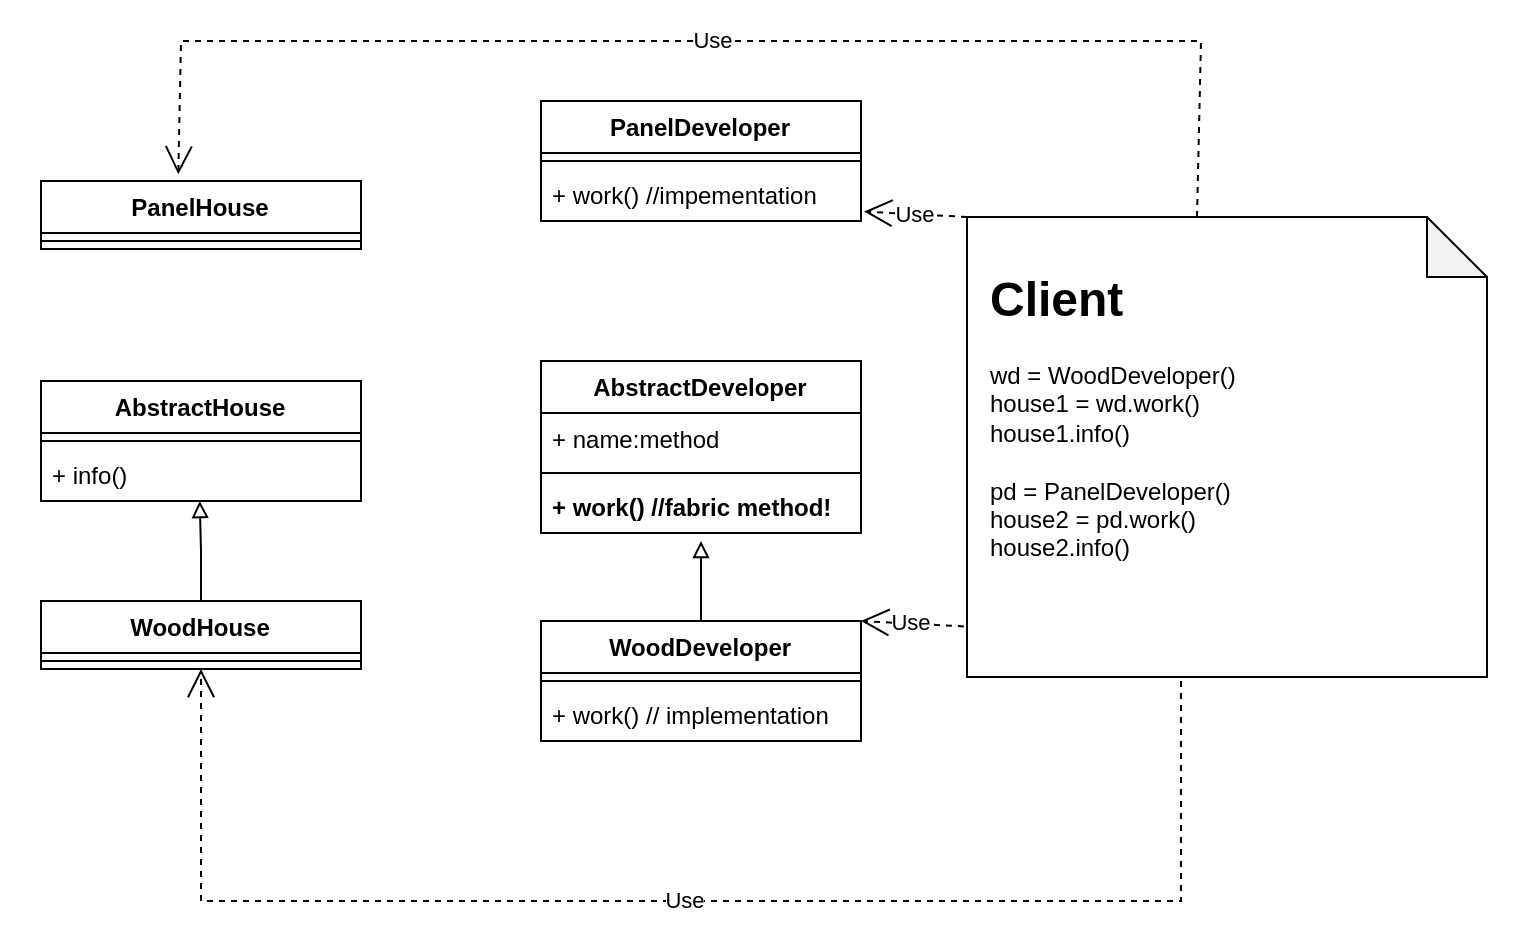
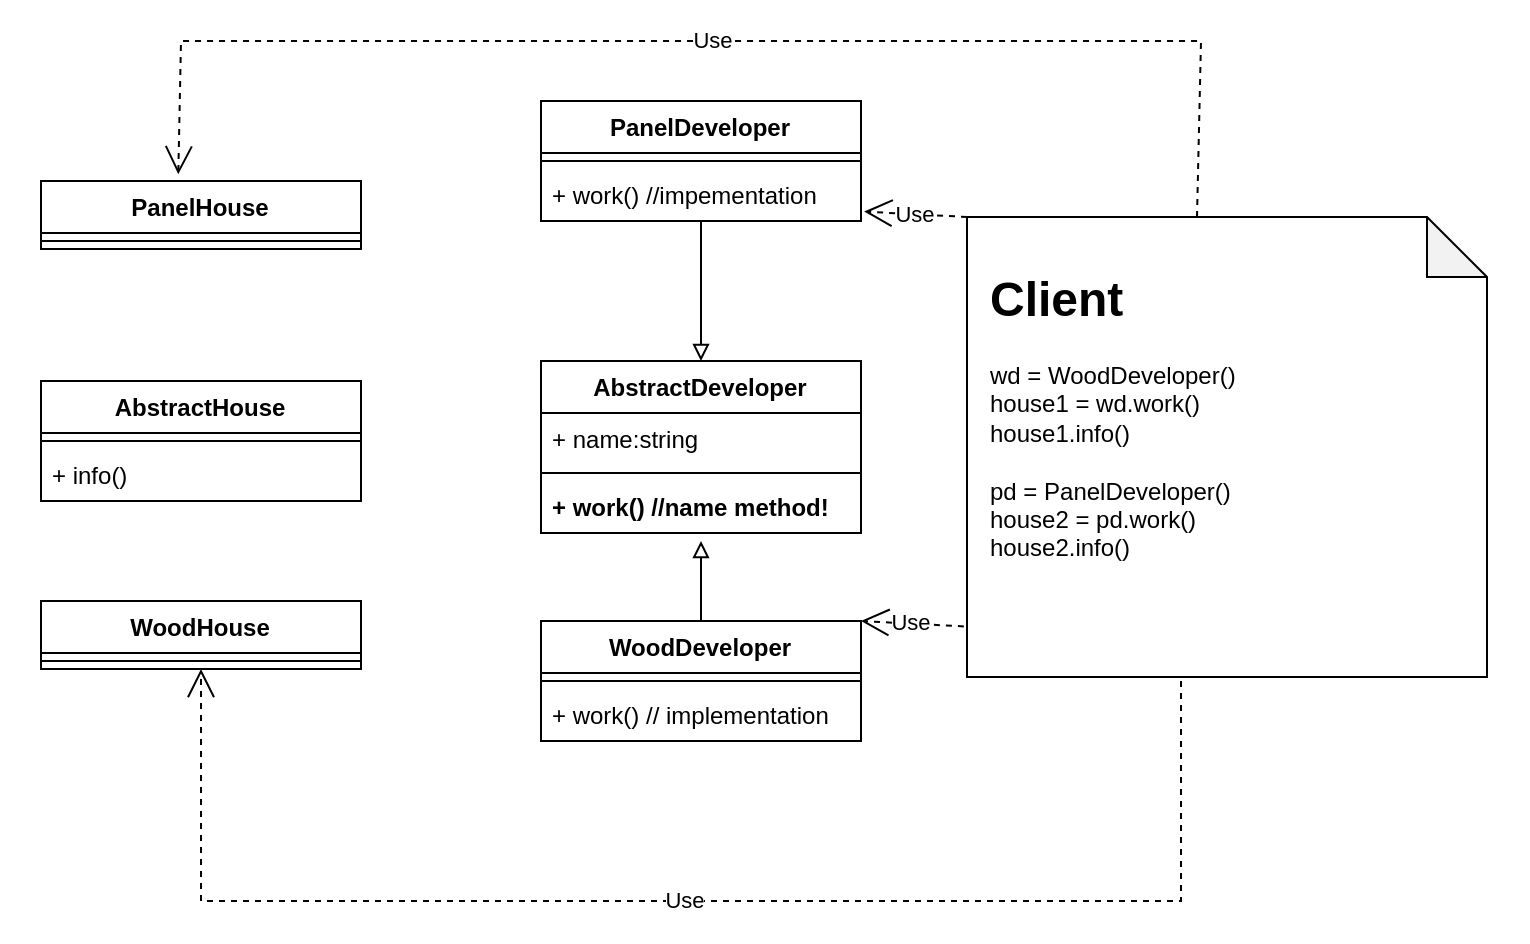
none -> (701, 284)
(633, 440) -> (630, 440)
(704, 508) -> (694, 508)
(201, 560) -> none
